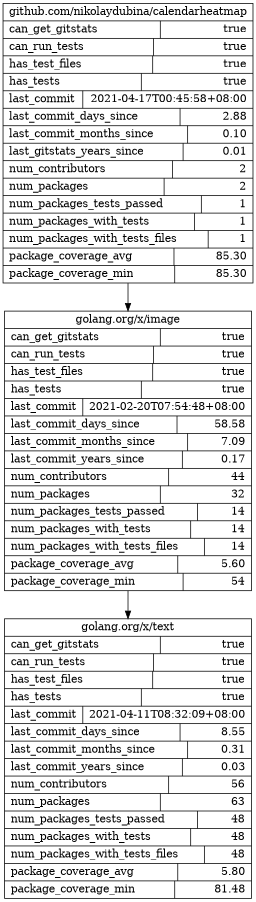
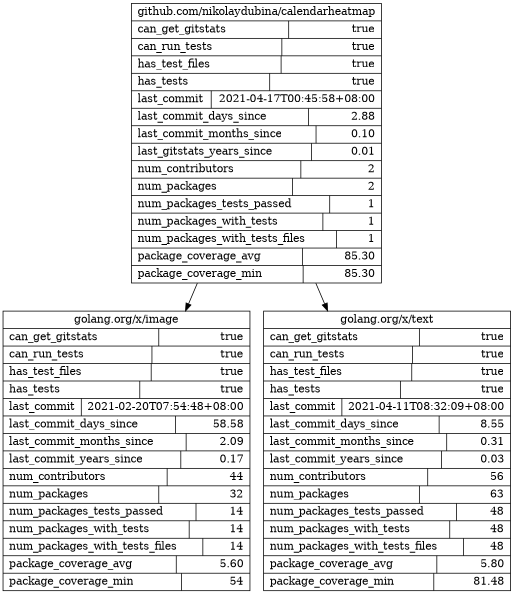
(233, 442) -> (232, 442)
(128, 601) -> (320, 293)
